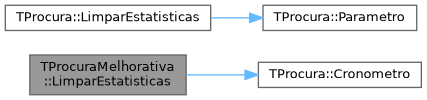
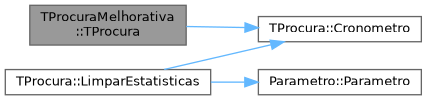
(340, 18) -> (340, 82)
none -> (218, 57)
(108, 75) -> (108, 25)
